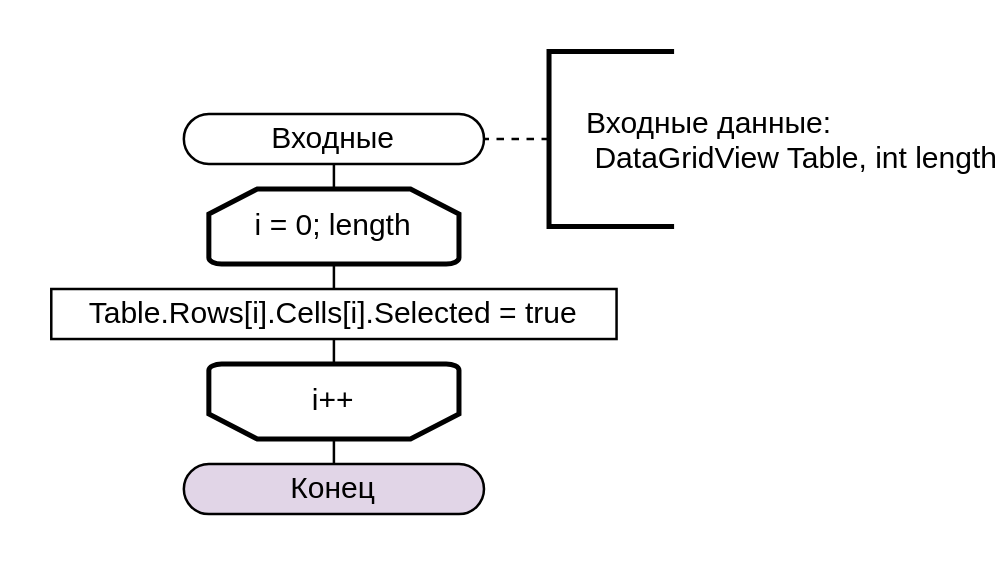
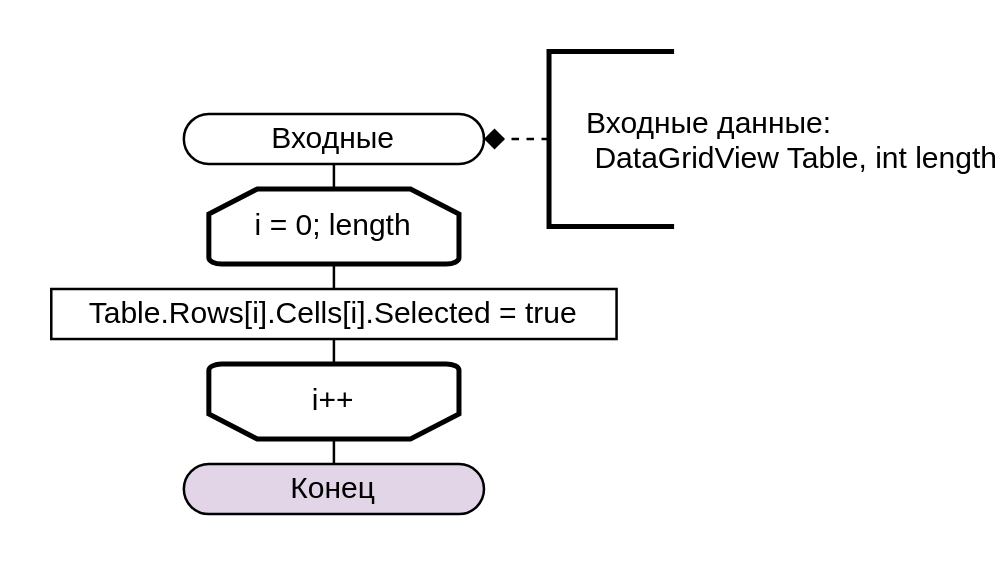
(495, 139) -> (505, 139)
